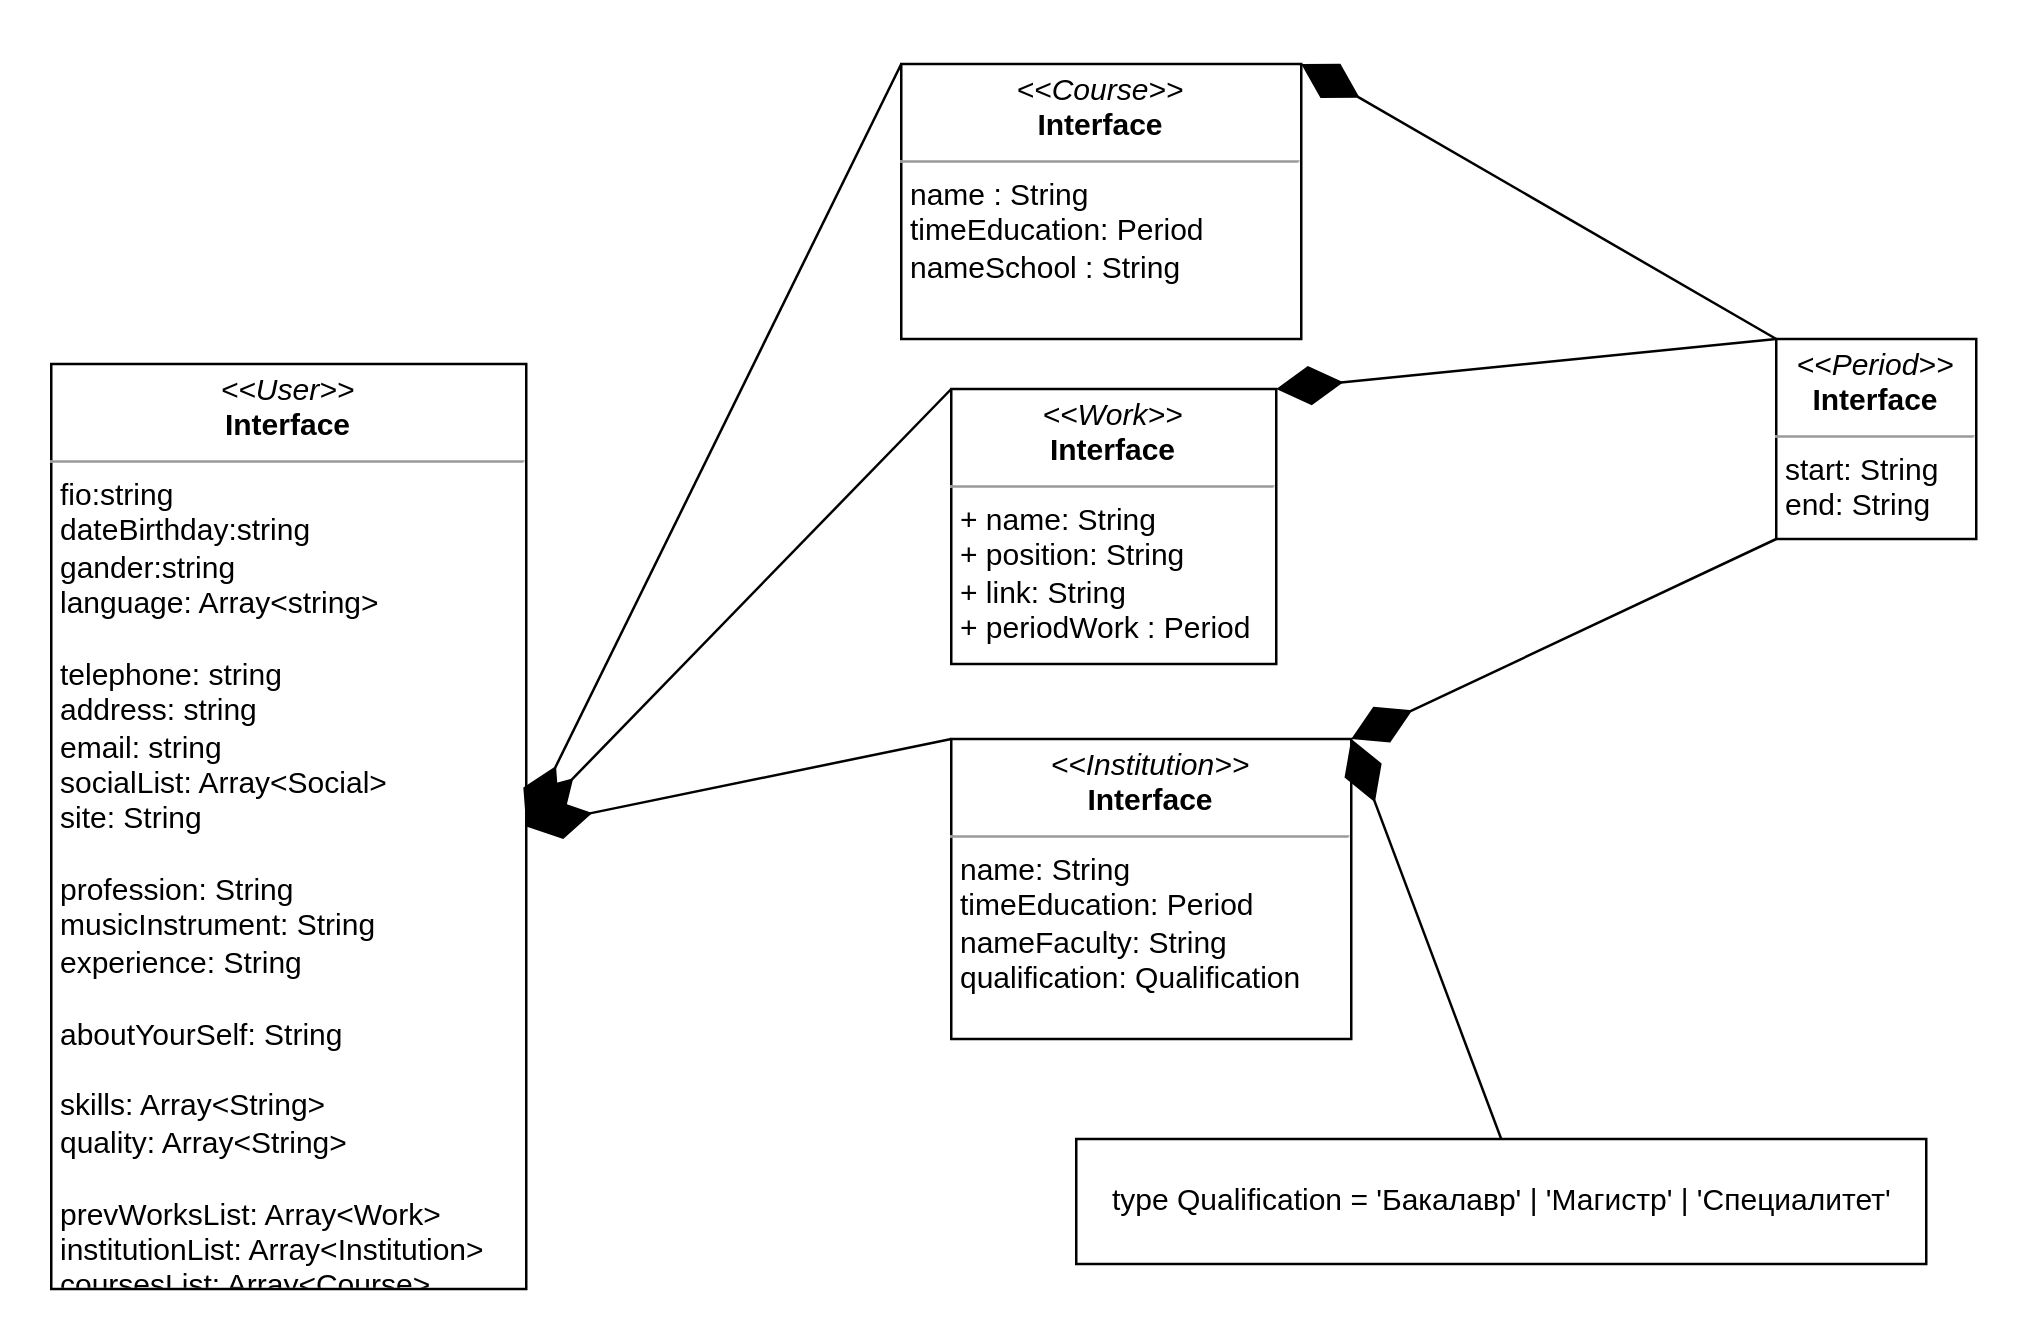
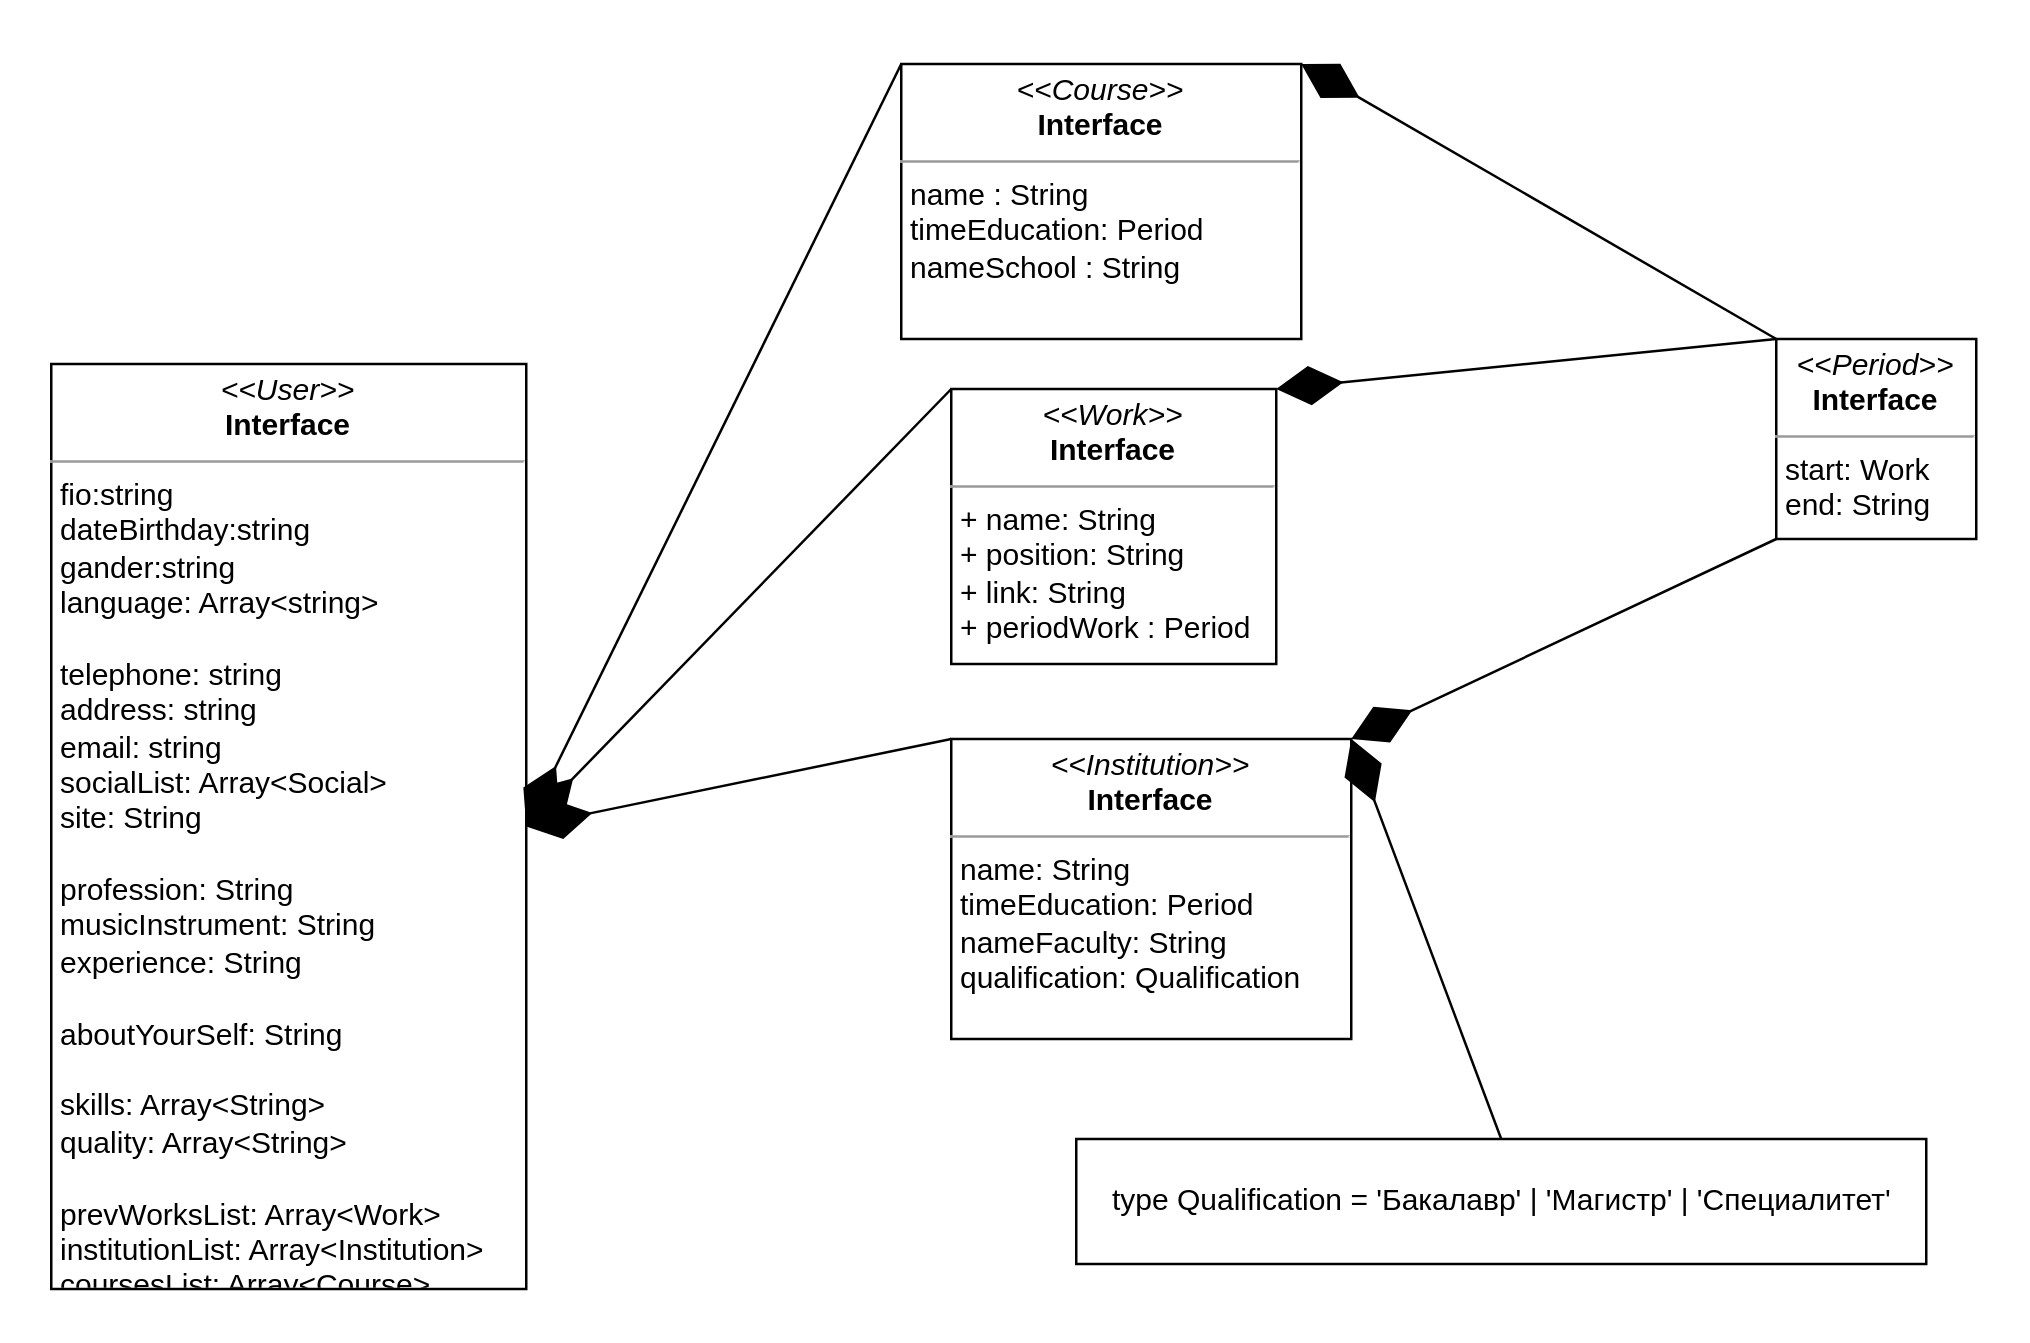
(1874, 411) -> (1861, 411)
